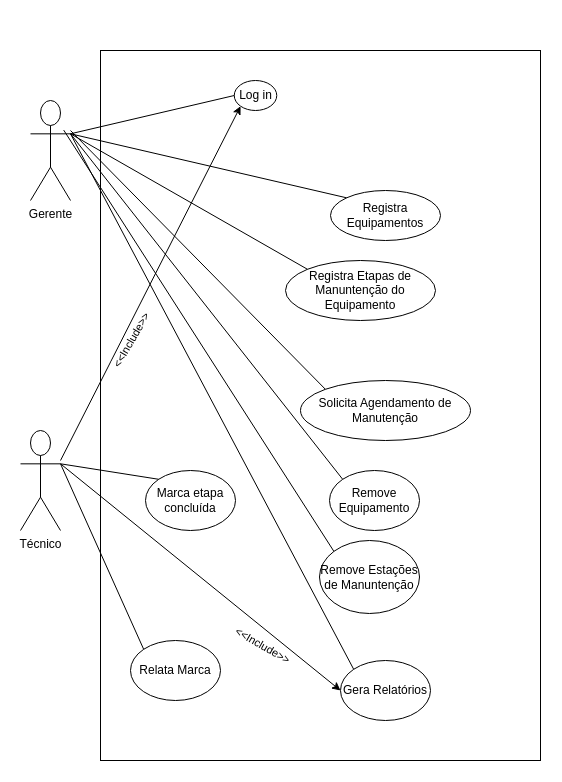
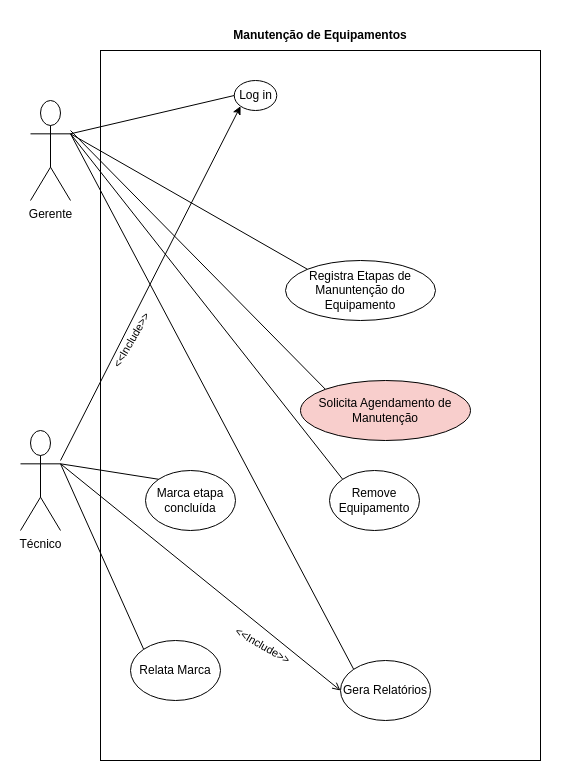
none -> (321, 36)
(213, 167) -> none
(386, 216) -> none
(215, 366) -> none
(386, 411) -> (386, 411)
(370, 577) -> none
(334, 685) -> (336, 687)
